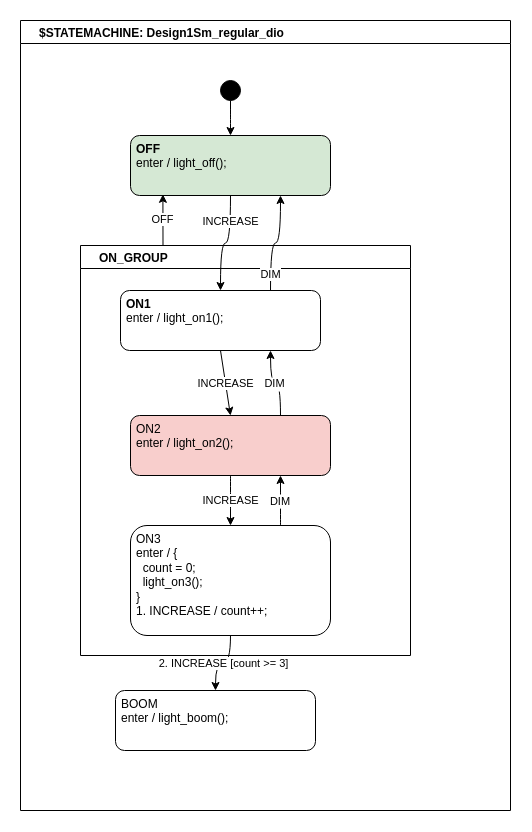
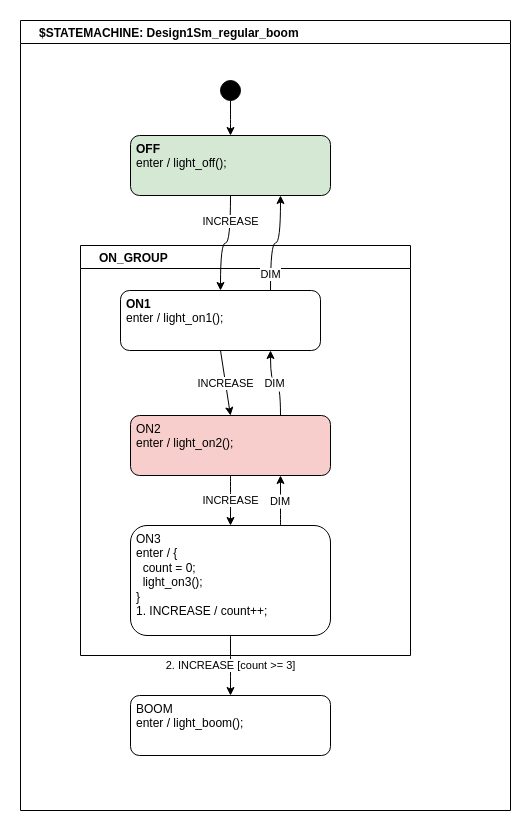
(152, 33) -> (157, 33)
(163, 223) -> none
(216, 721) -> (231, 726)
